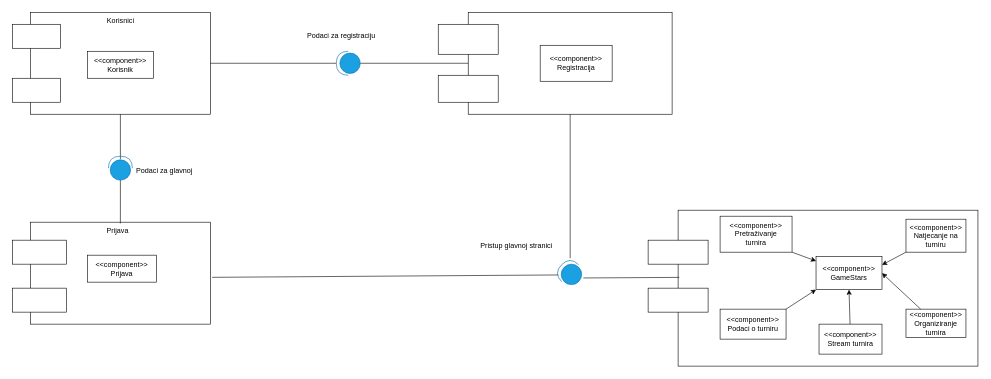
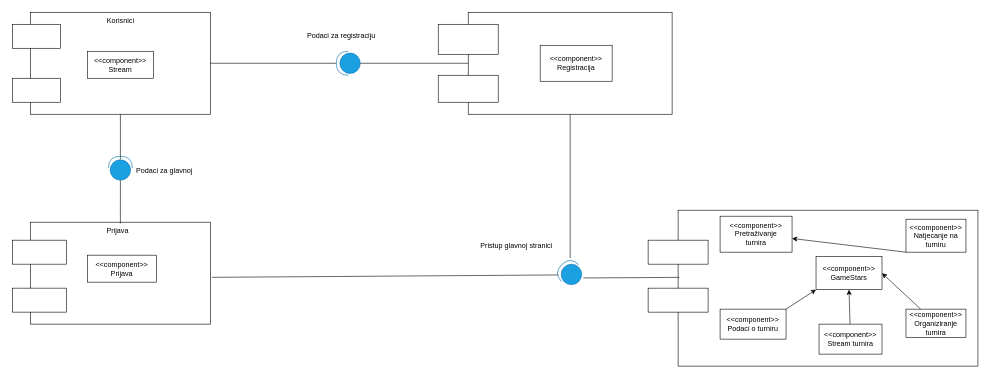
(120, 65) -> (120, 65)
(803, 256) -> none
(897, 257) -> (851, 246)
